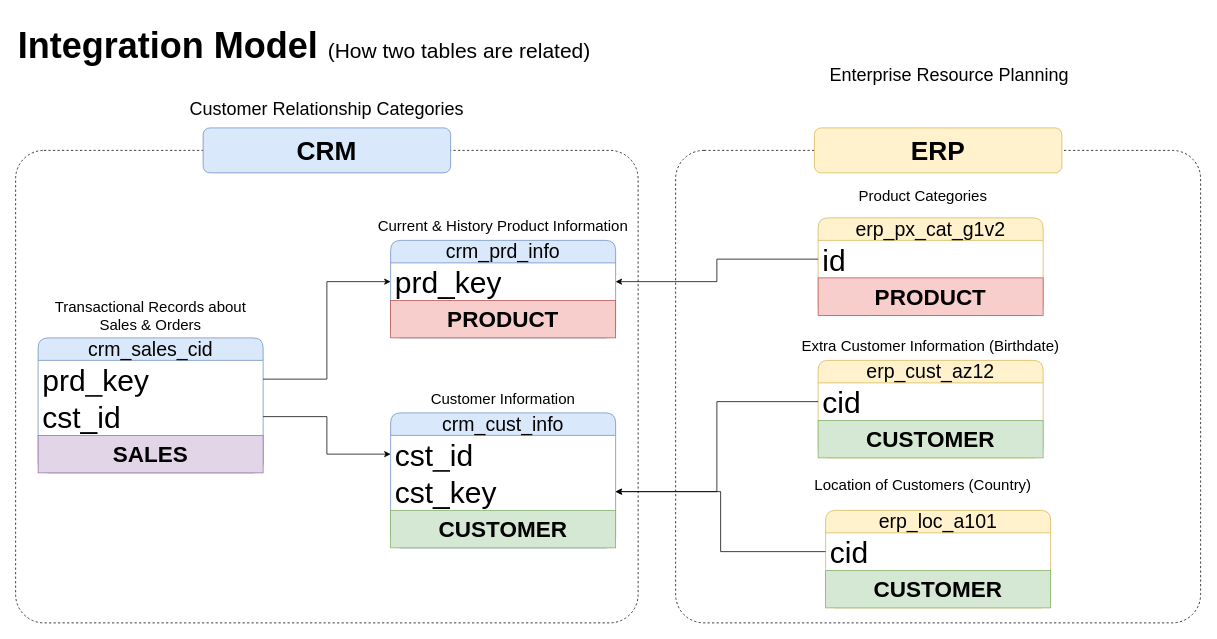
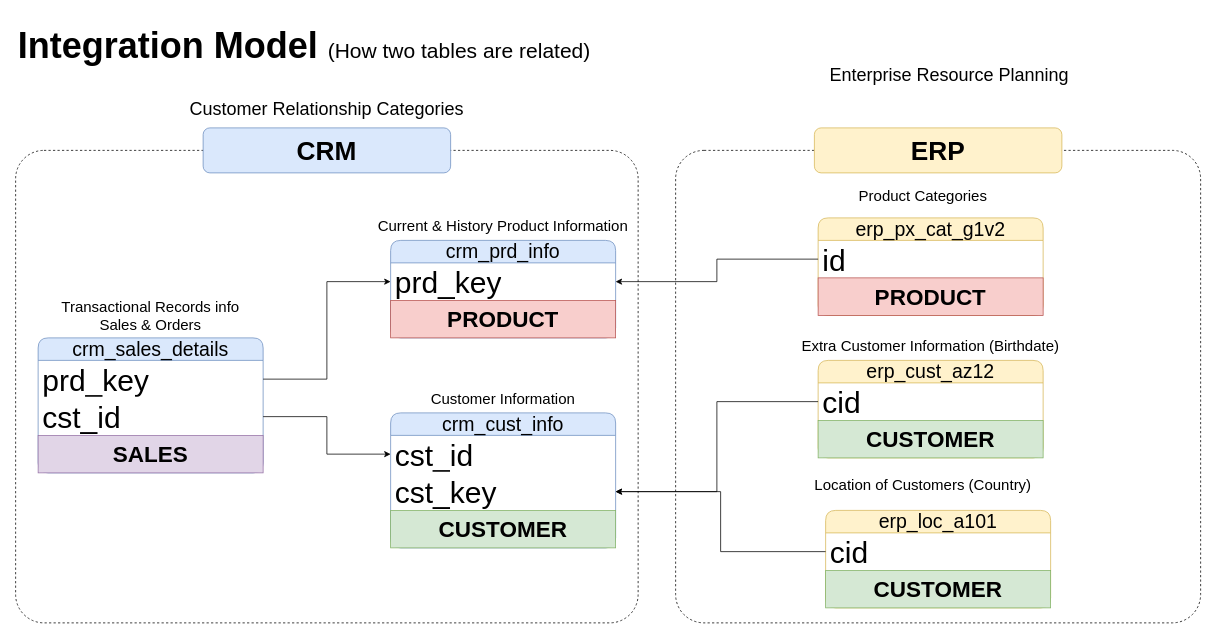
(150, 315) -> (150, 315)
(150, 349) -> (150, 349)
